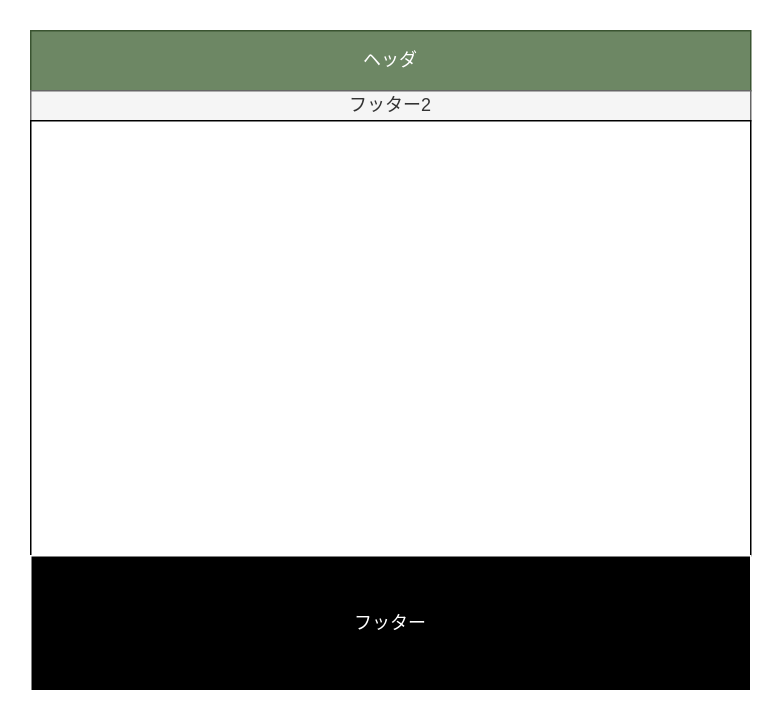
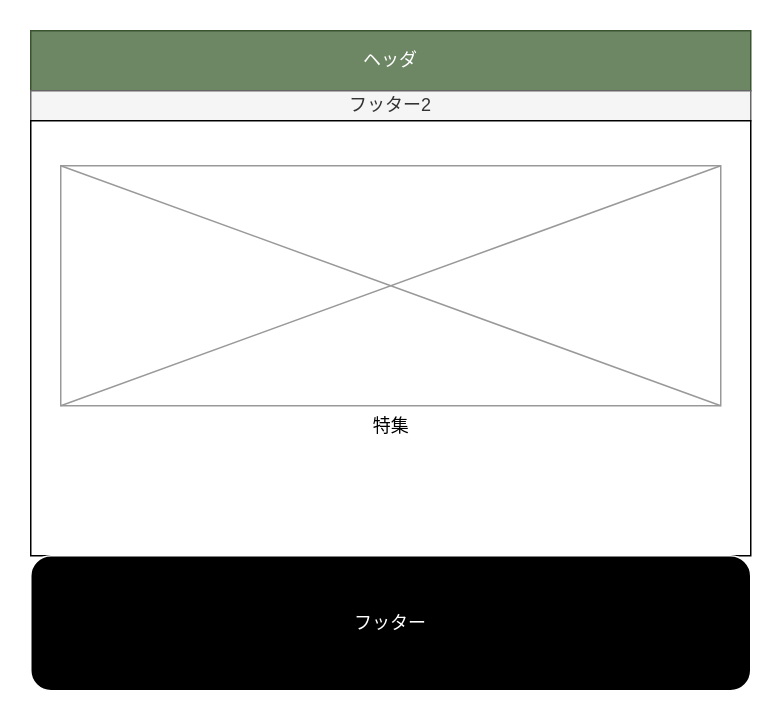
none -> (391, 286)
(391, 623) -> (391, 623)
